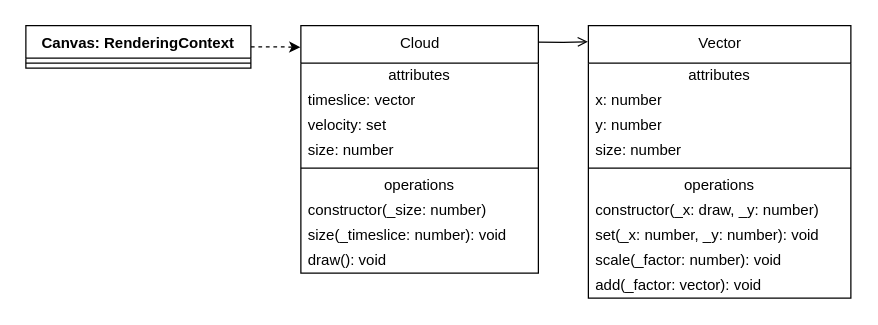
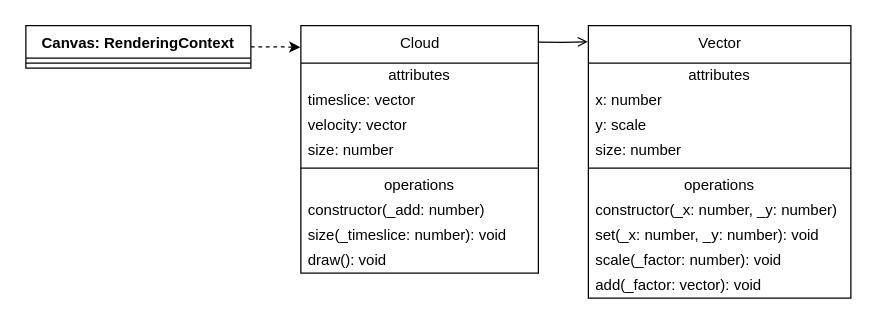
(355, 126) -> (368, 126)
(630, 126) -> (623, 126)
(411, 211) -> (409, 211)
(723, 211) -> (731, 211)
